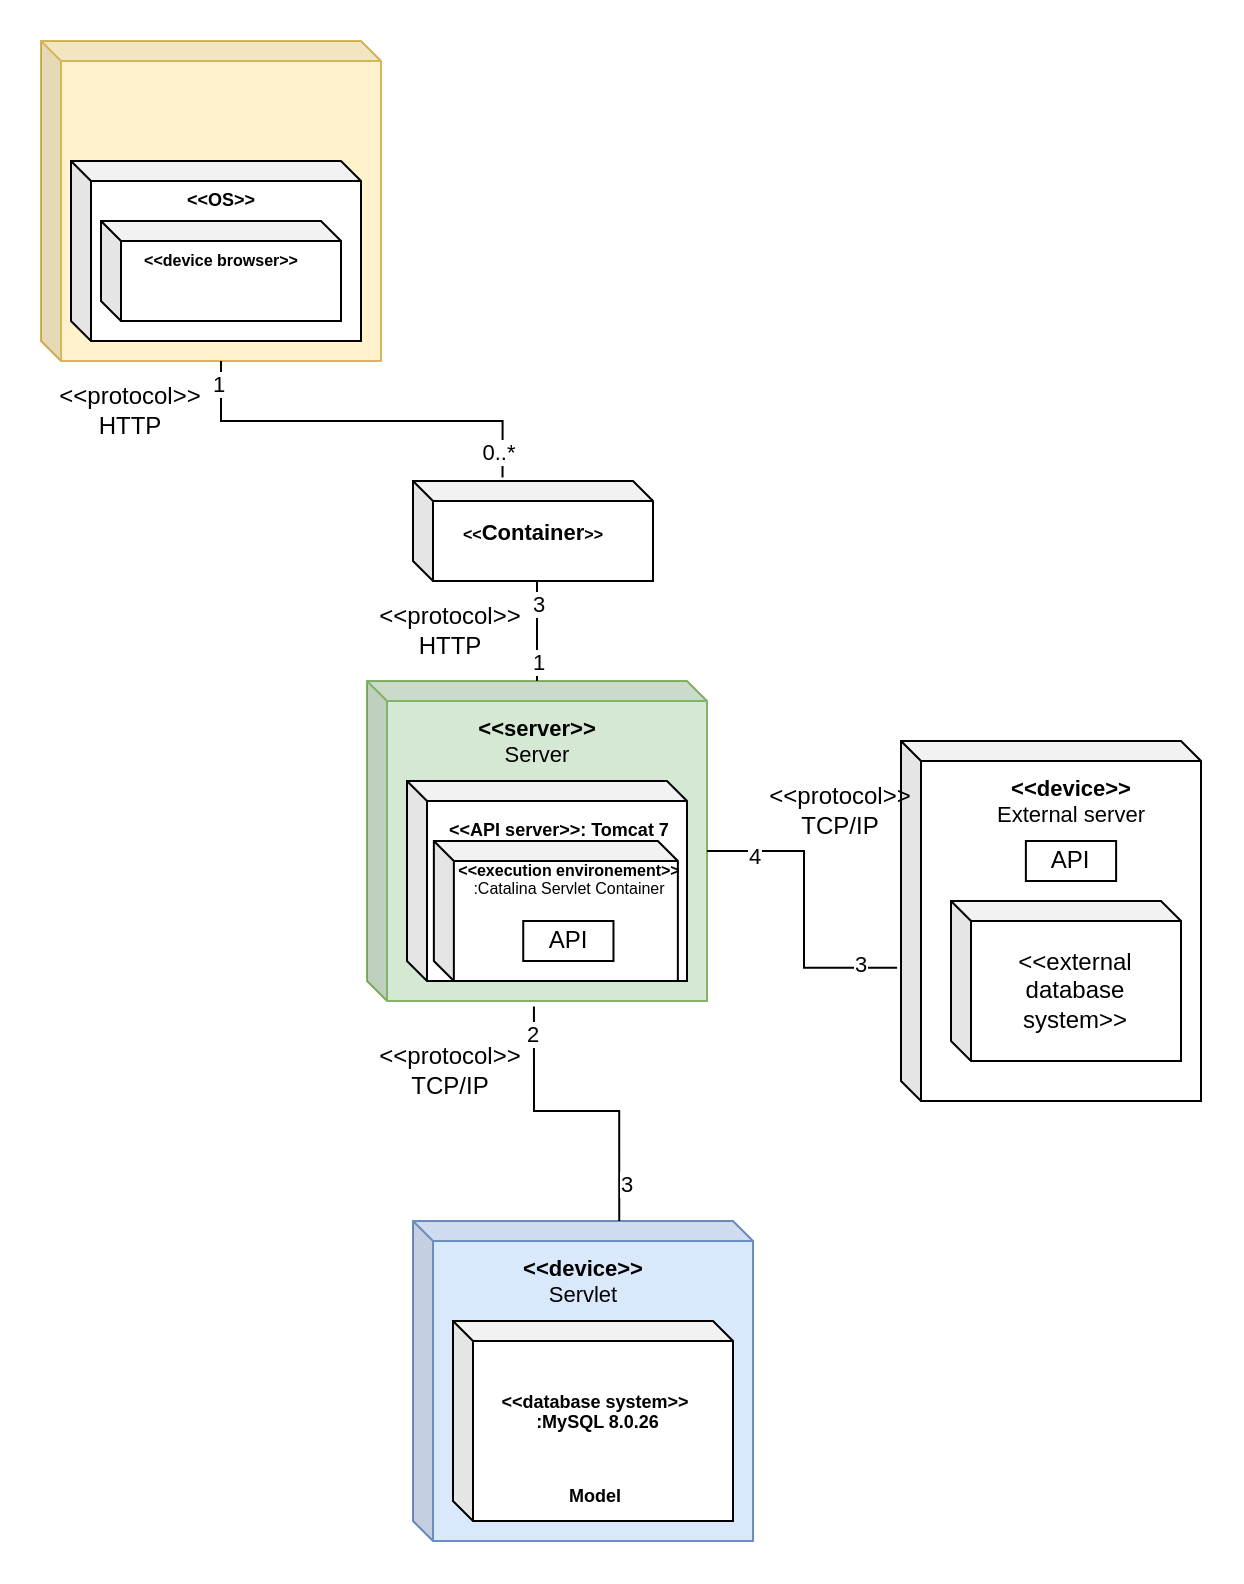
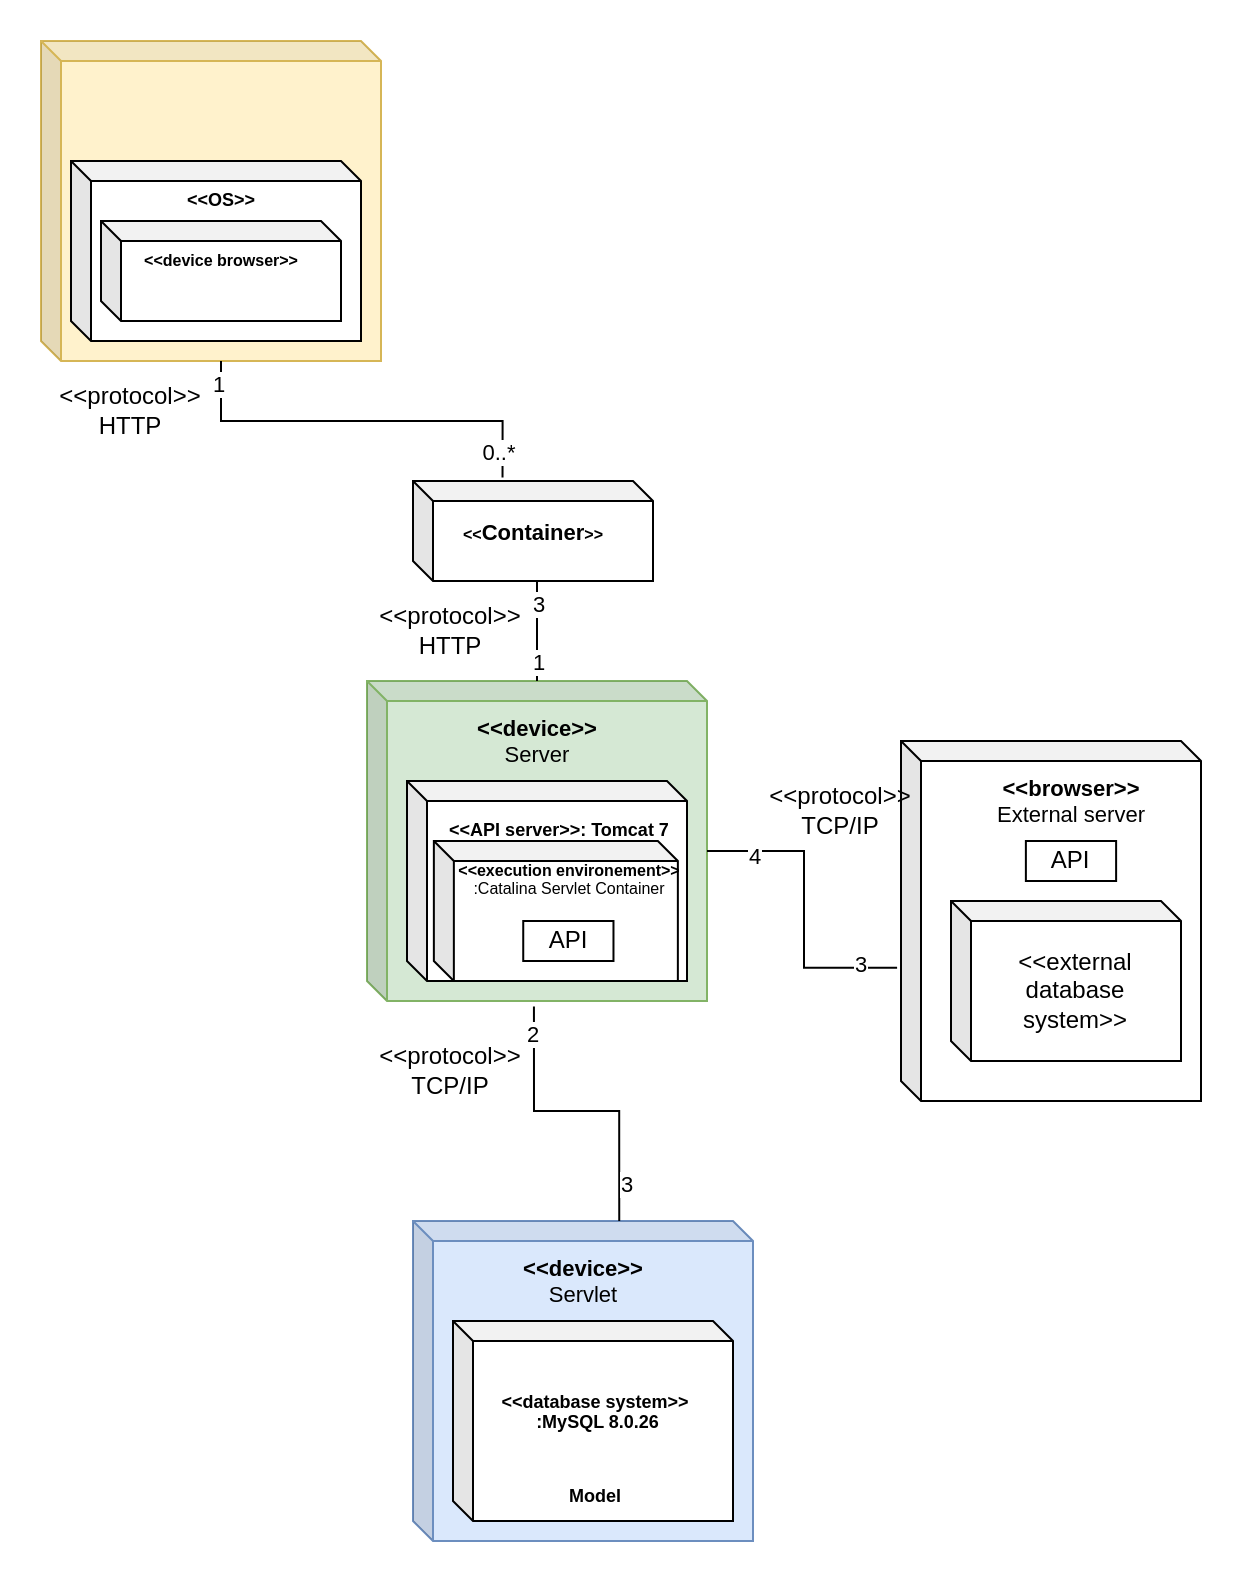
(538, 741) -> (538, 741)
(1072, 801) -> (1072, 801)
